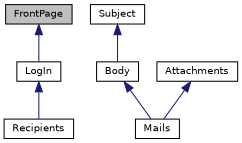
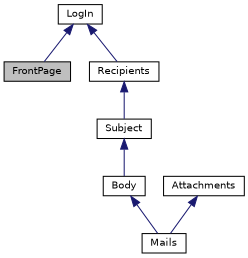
(39, 48) -> (56, 47)
none -> (124, 106)
